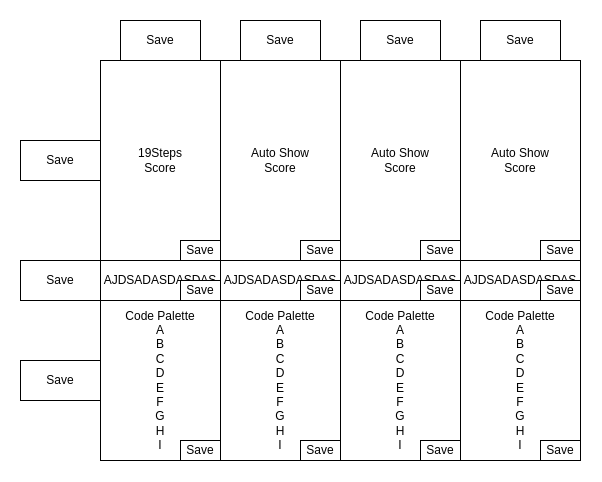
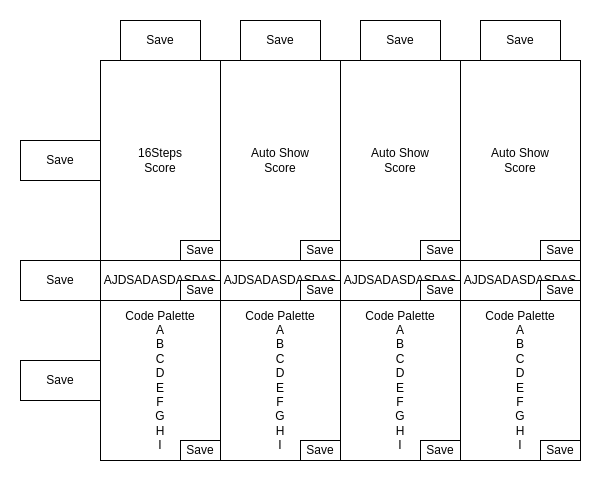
(161, 161) -> (161, 161)
